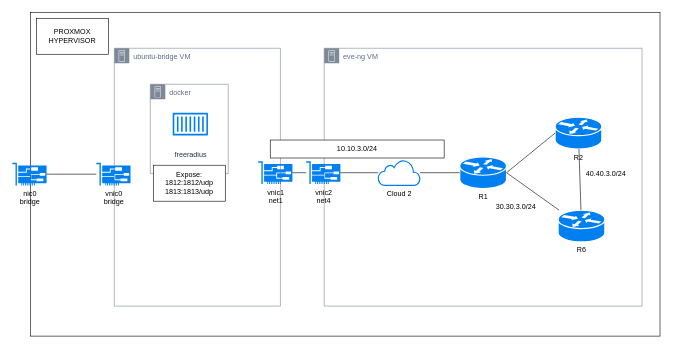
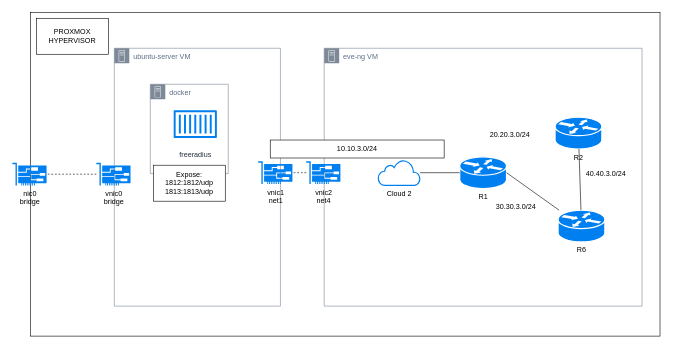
(164, 57) -> (165, 57)
(190, 124) -> (195, 124)
none -> (510, 135)
(532, 152) -> none
(299, 173) -> (299, 173)
(360, 173) -> none
(72, 174) -> (72, 174)
